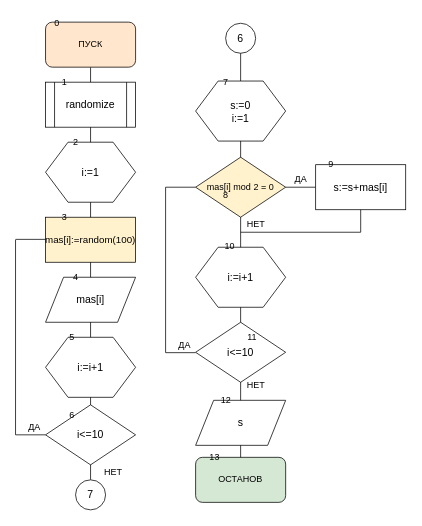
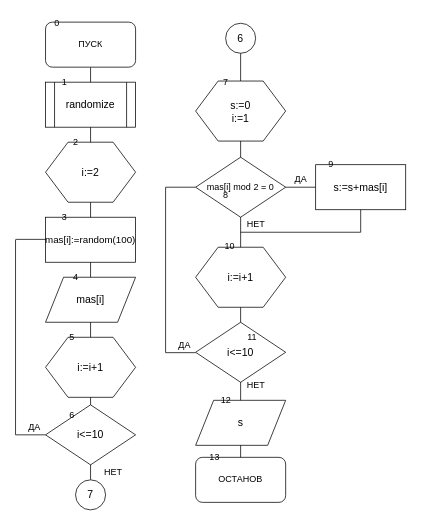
(90, 45) -> (90, 45)
(90, 172) -> (90, 172)
(240, 187) -> (240, 187)
(90, 240) -> (90, 240)
(240, 480) -> (240, 480)
